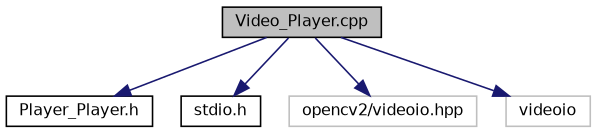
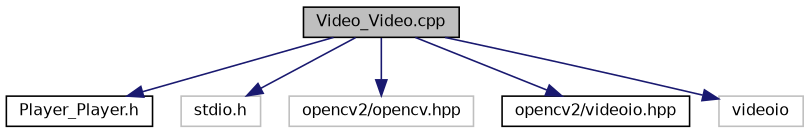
(302, 22) -> (381, 22)
(221, 111) -> (221, 111)
none -> (381, 111)
(383, 111) -> (596, 111)
